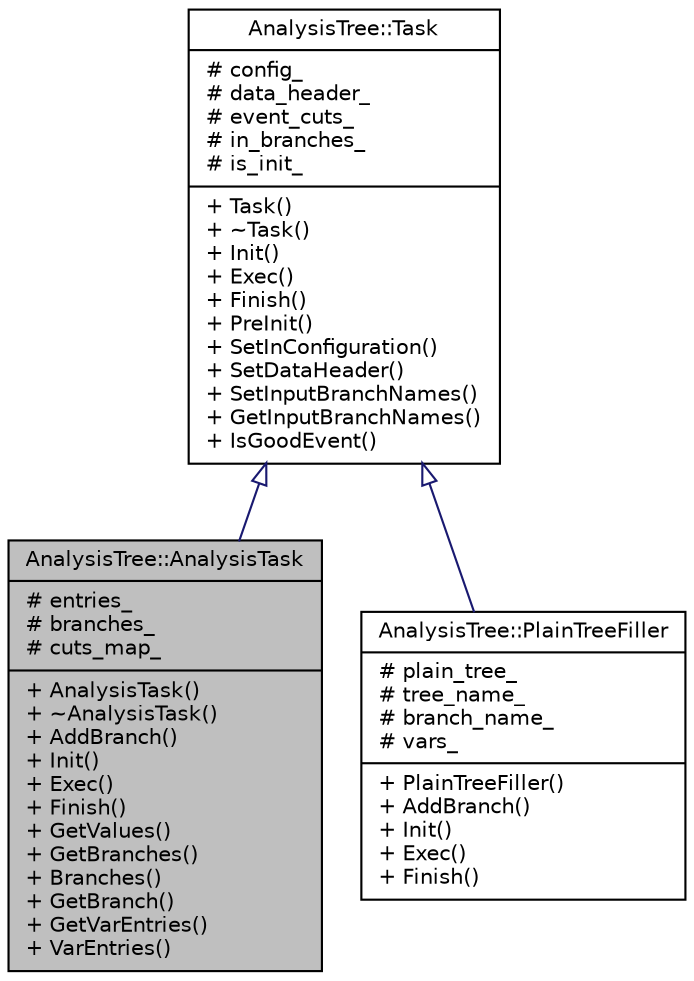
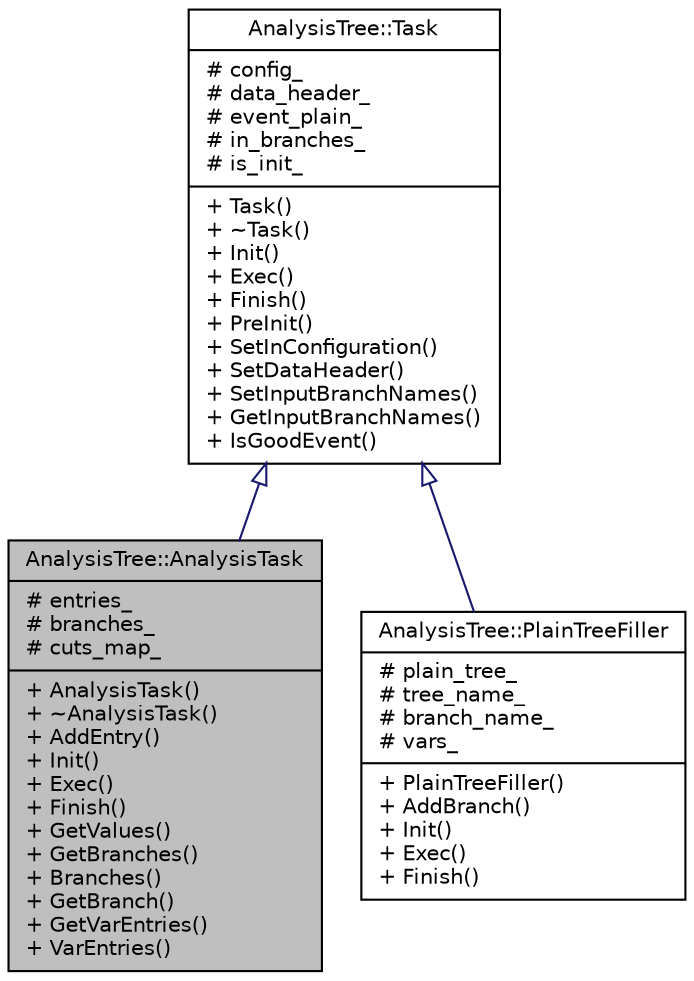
(280, 117) -> (285, 117)
(102, 738) -> (94, 738)
